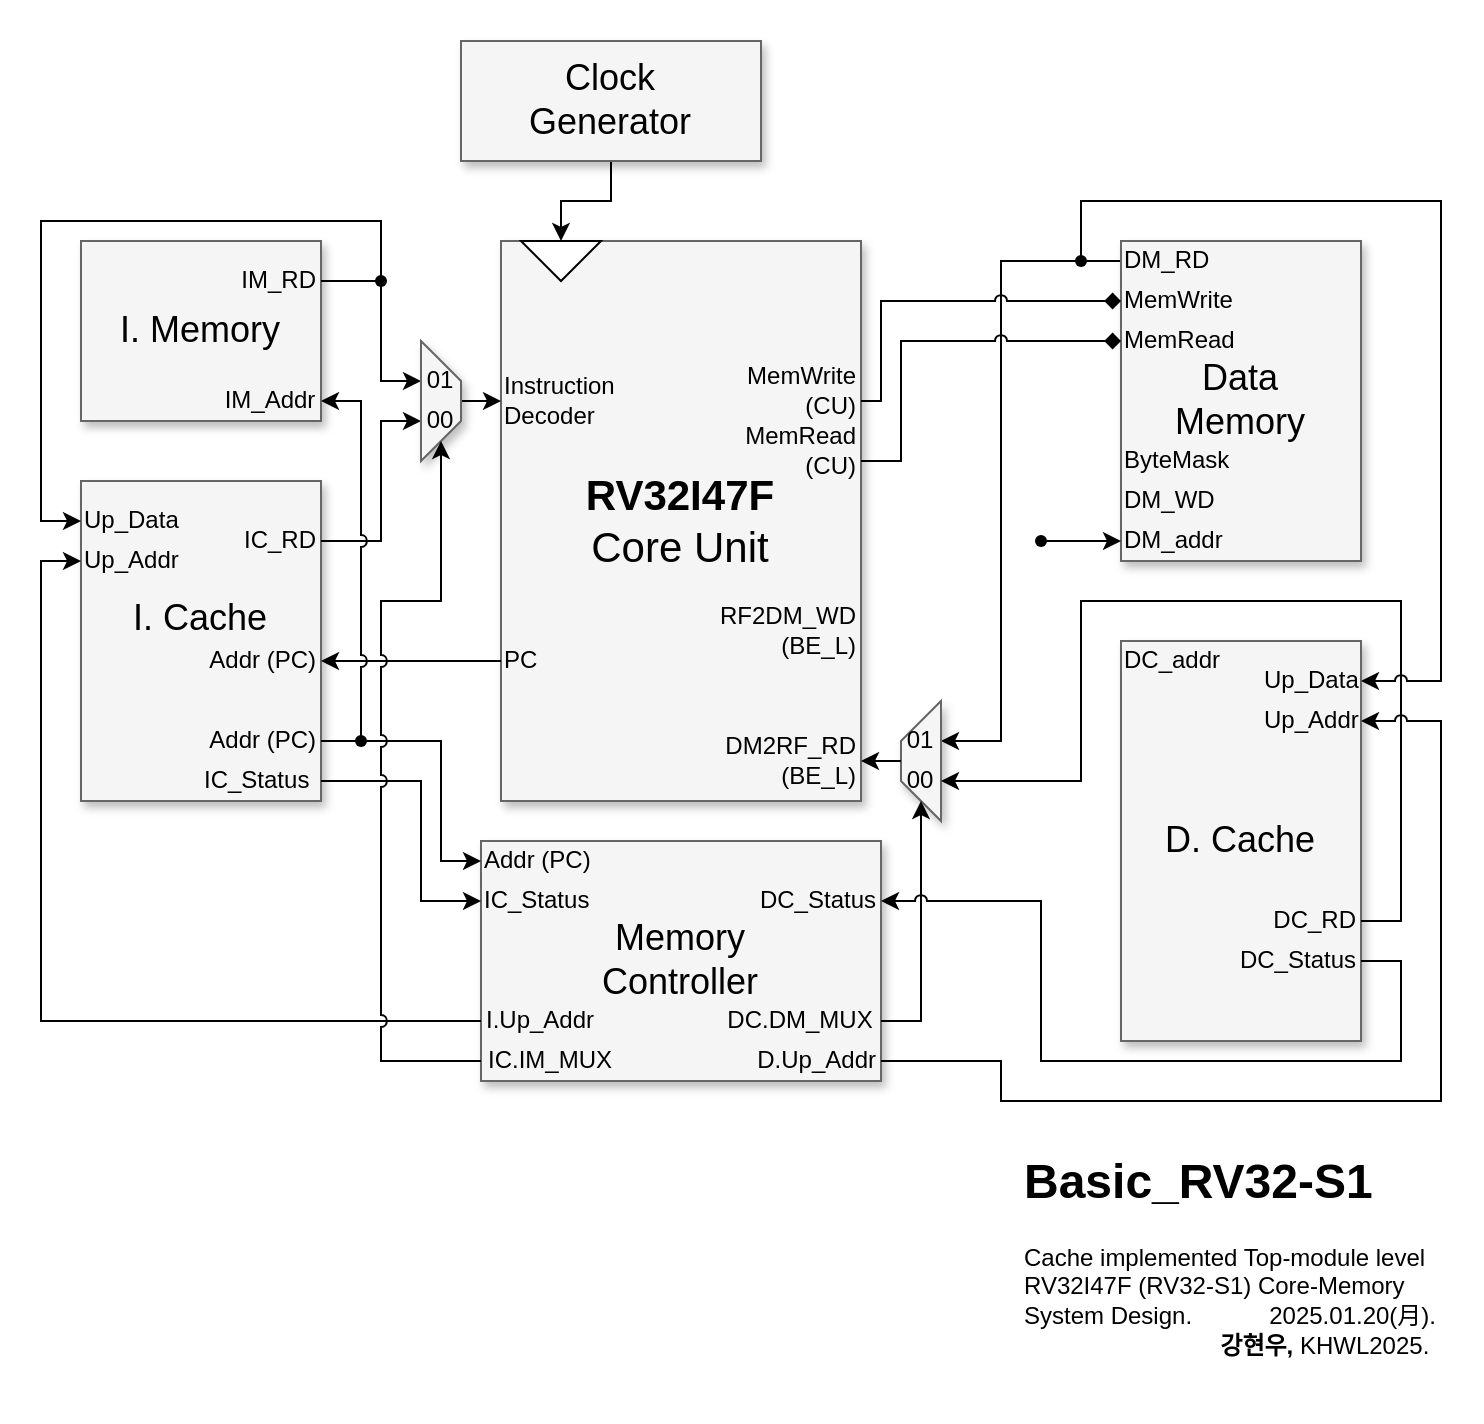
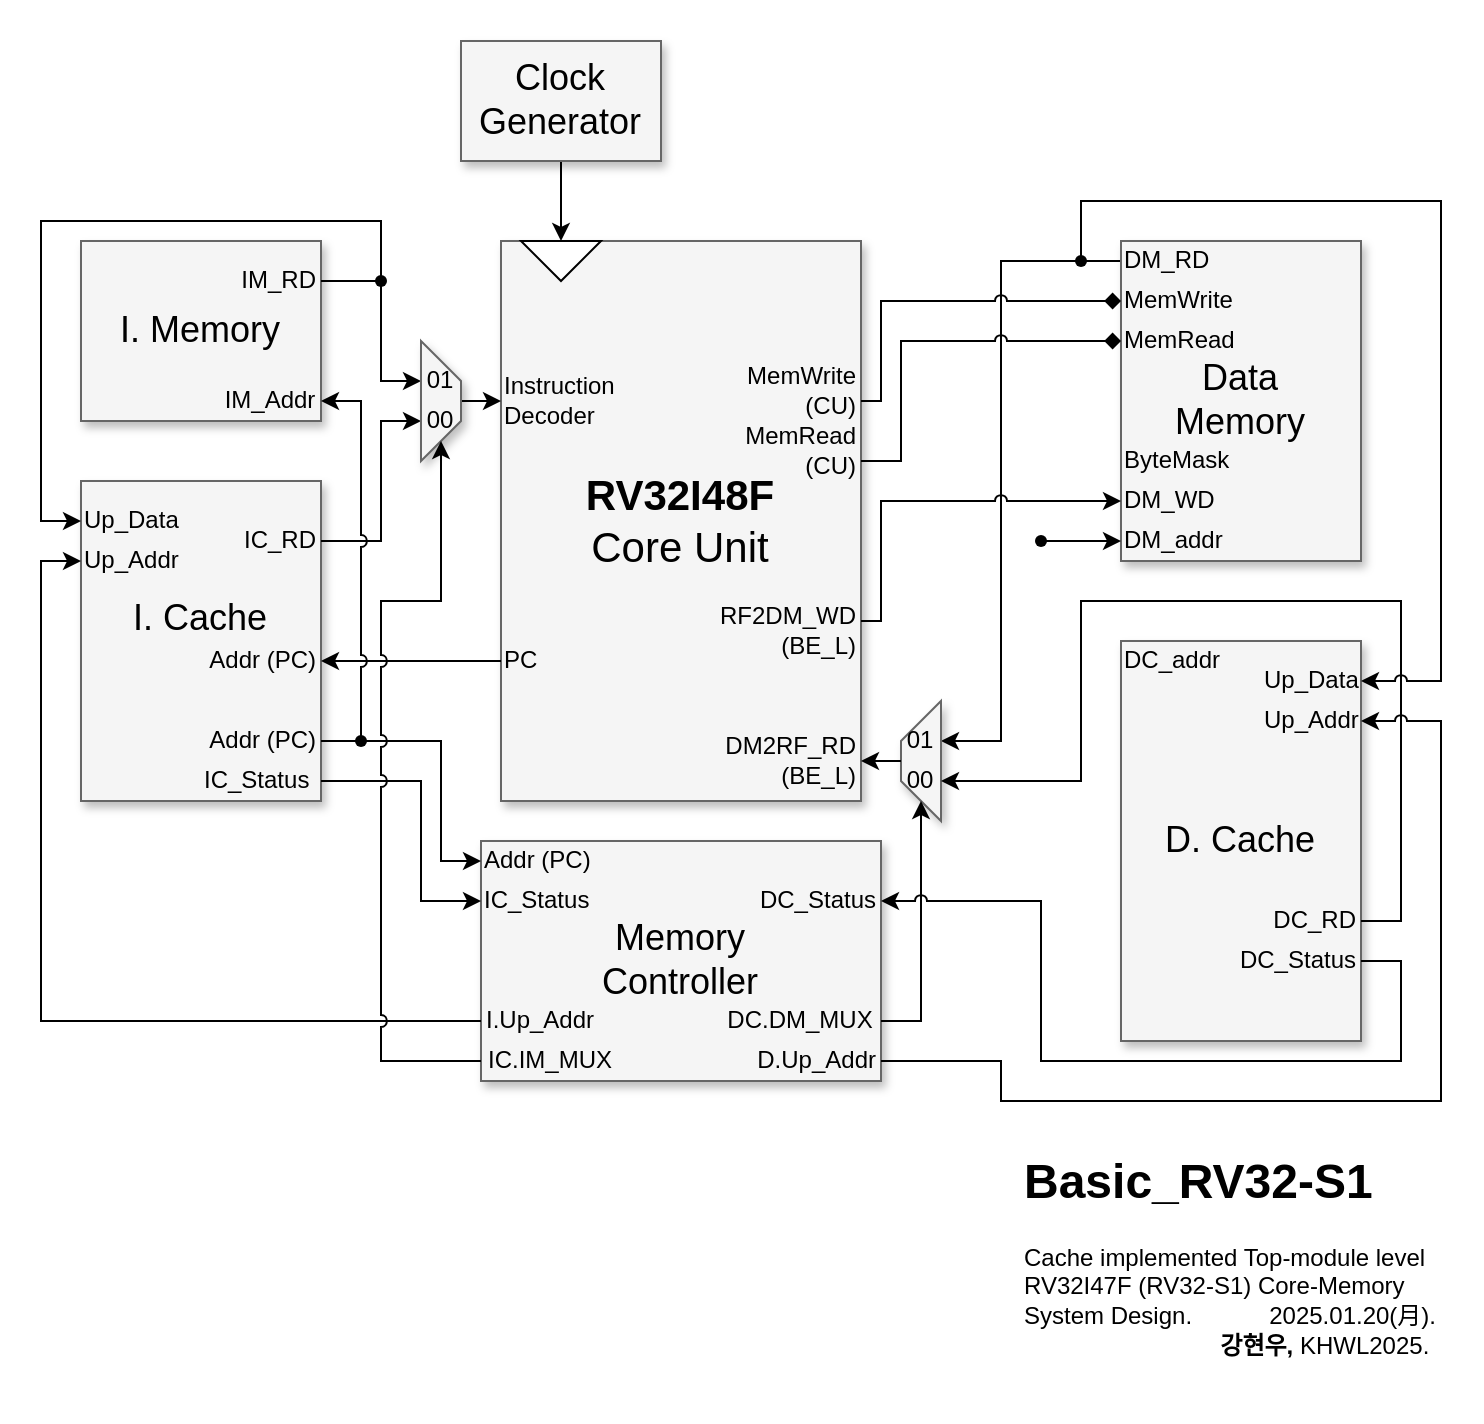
(611, 101) -> (561, 101)
none -> (925, 501)
(681, 521) -> (681, 521)
